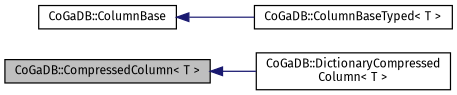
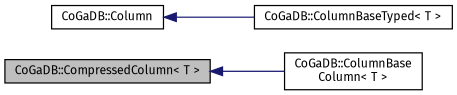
(108, 17) -> (108, 17)
(353, 71) -> (353, 71)
